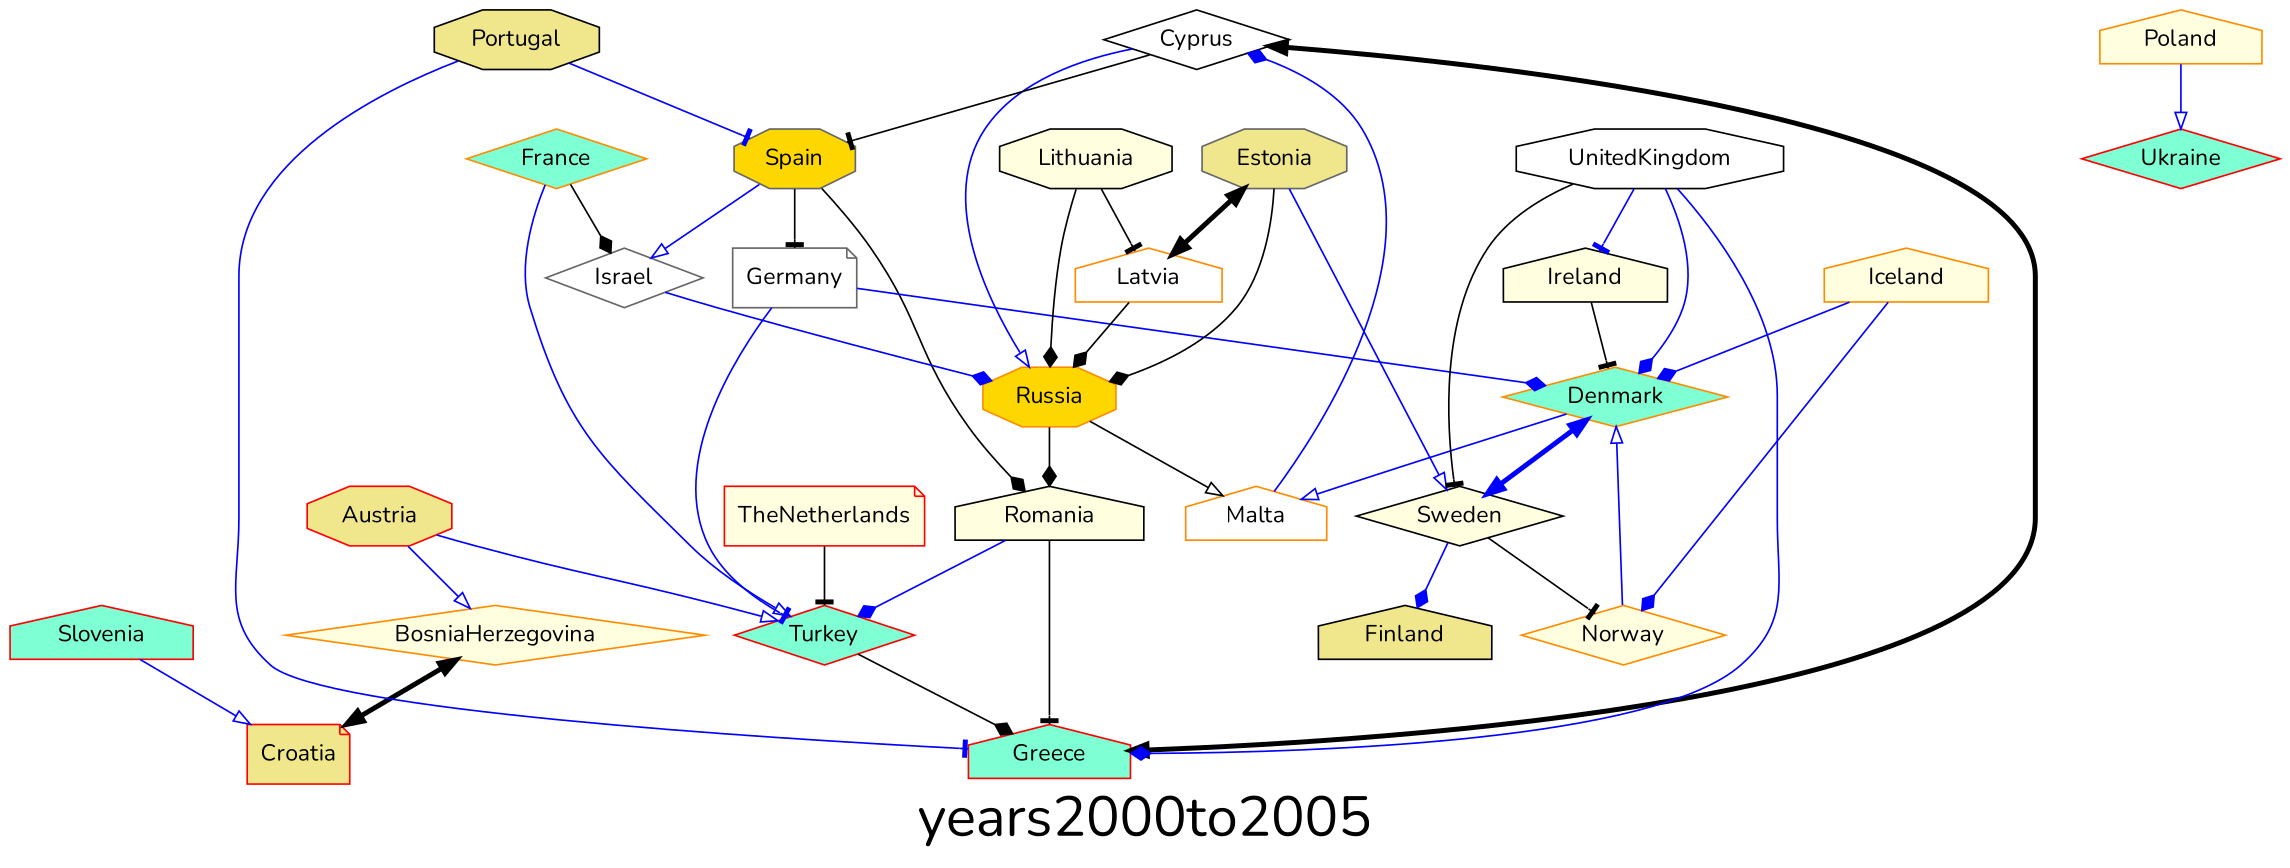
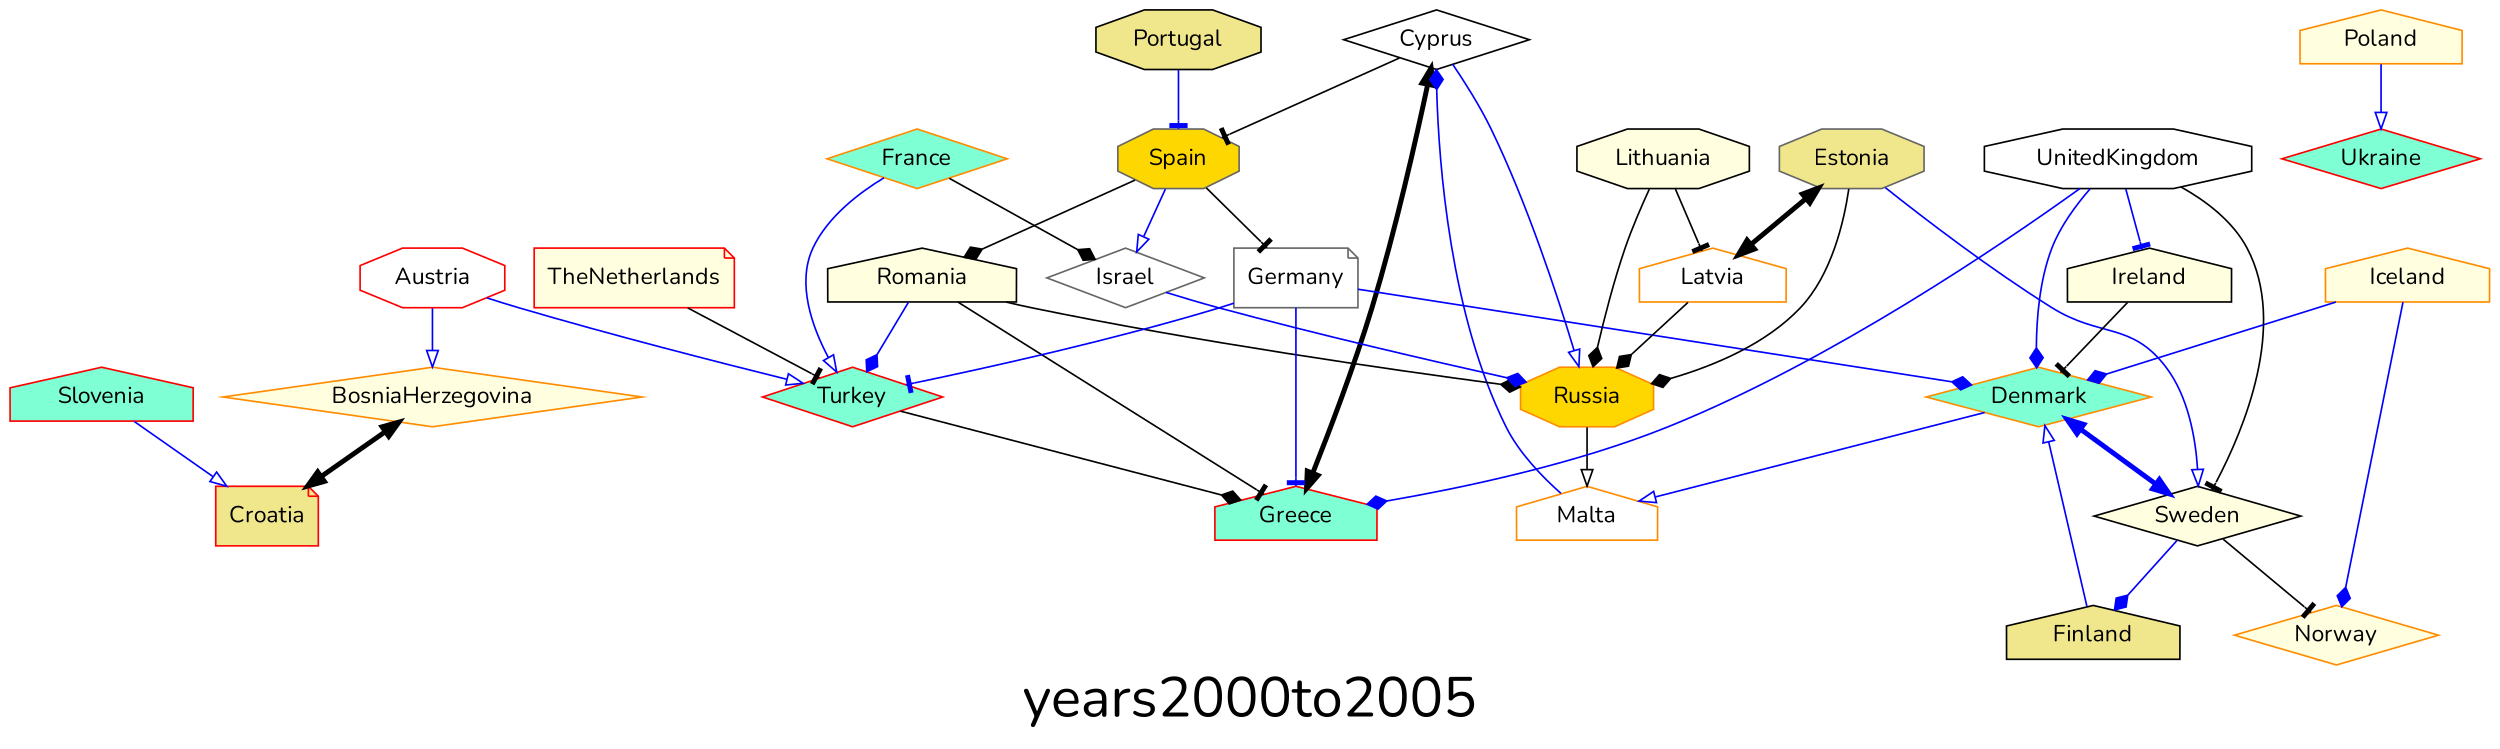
(1049, 447) -> (1252, 348)
(380, 516) -> (432, 278)
(1620, 524) -> (2068, 524)
(261, 655) -> (1296, 393)
